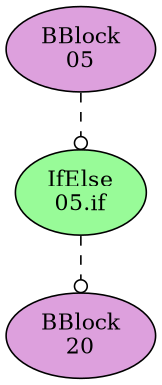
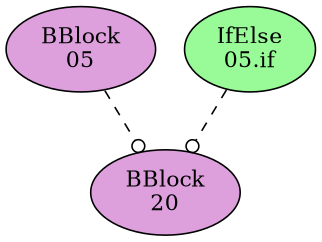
(81, 115) -> (120, 116)
